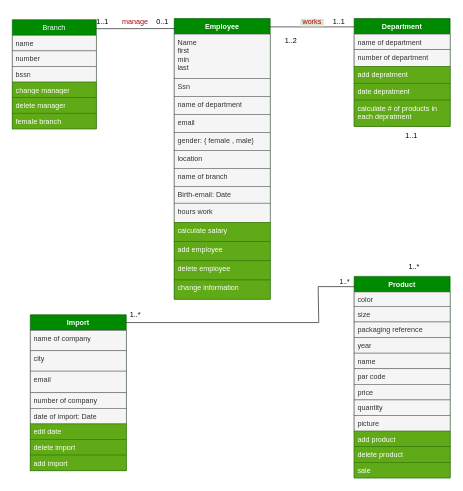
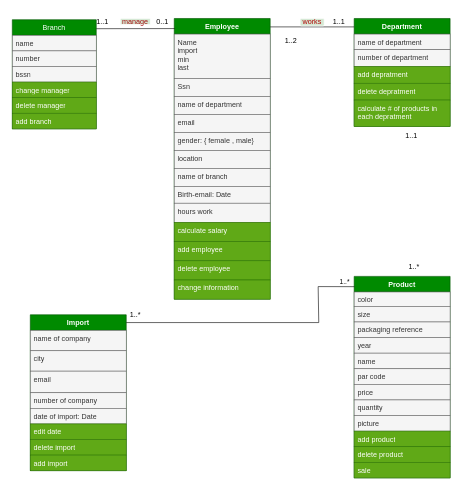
(135, 21) -> (135, 21)
(187, 55) -> (189, 55)
(387, 92) -> (390, 92)
(40, 122) -> (35, 122)
